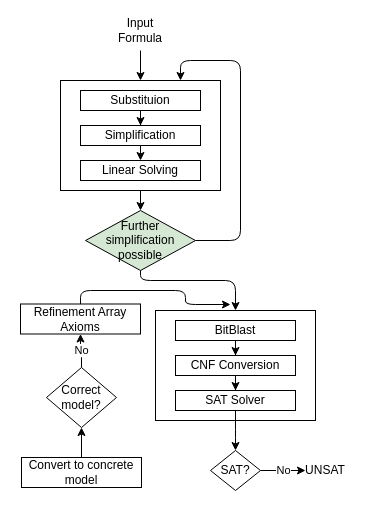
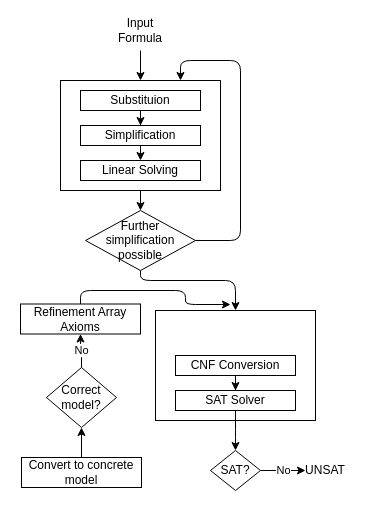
(141, 241) -> (141, 241)
(236, 331) -> none
(236, 349) -> none
